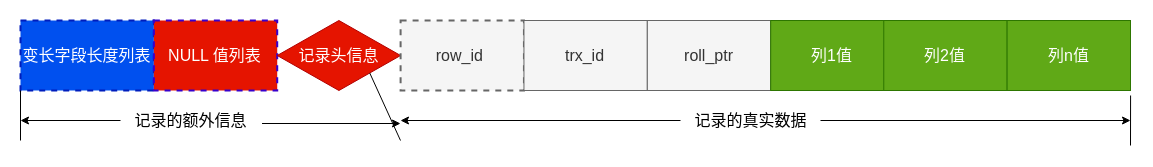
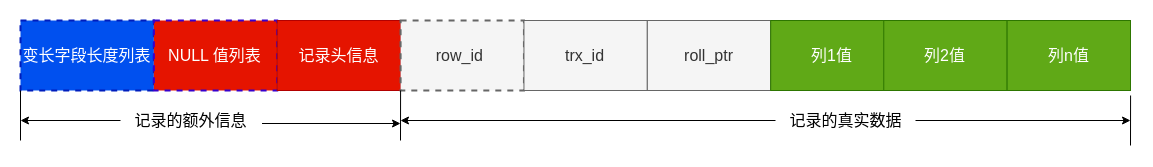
(339, 56) -> (339, 56)
(751, 121) -> (846, 121)
